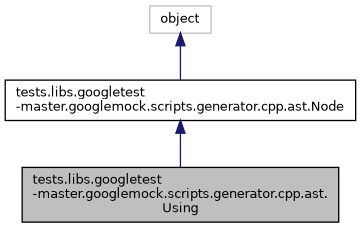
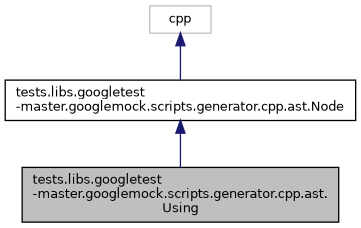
(180, 20) -> (180, 20)
